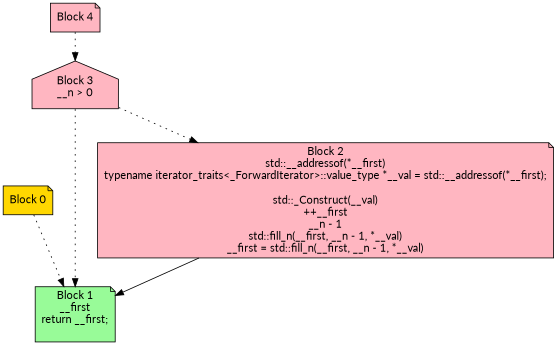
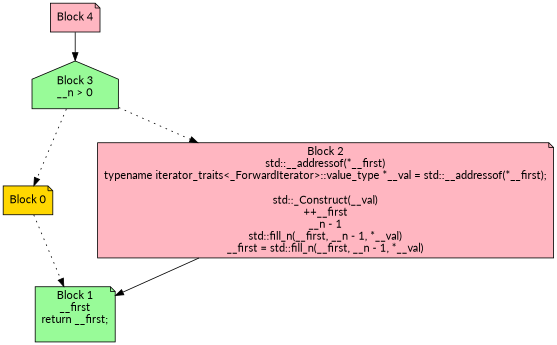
(75, 42) -> (75, 42)
(75, 87) -> (75, 87)
(75, 194) -> (52, 144)
